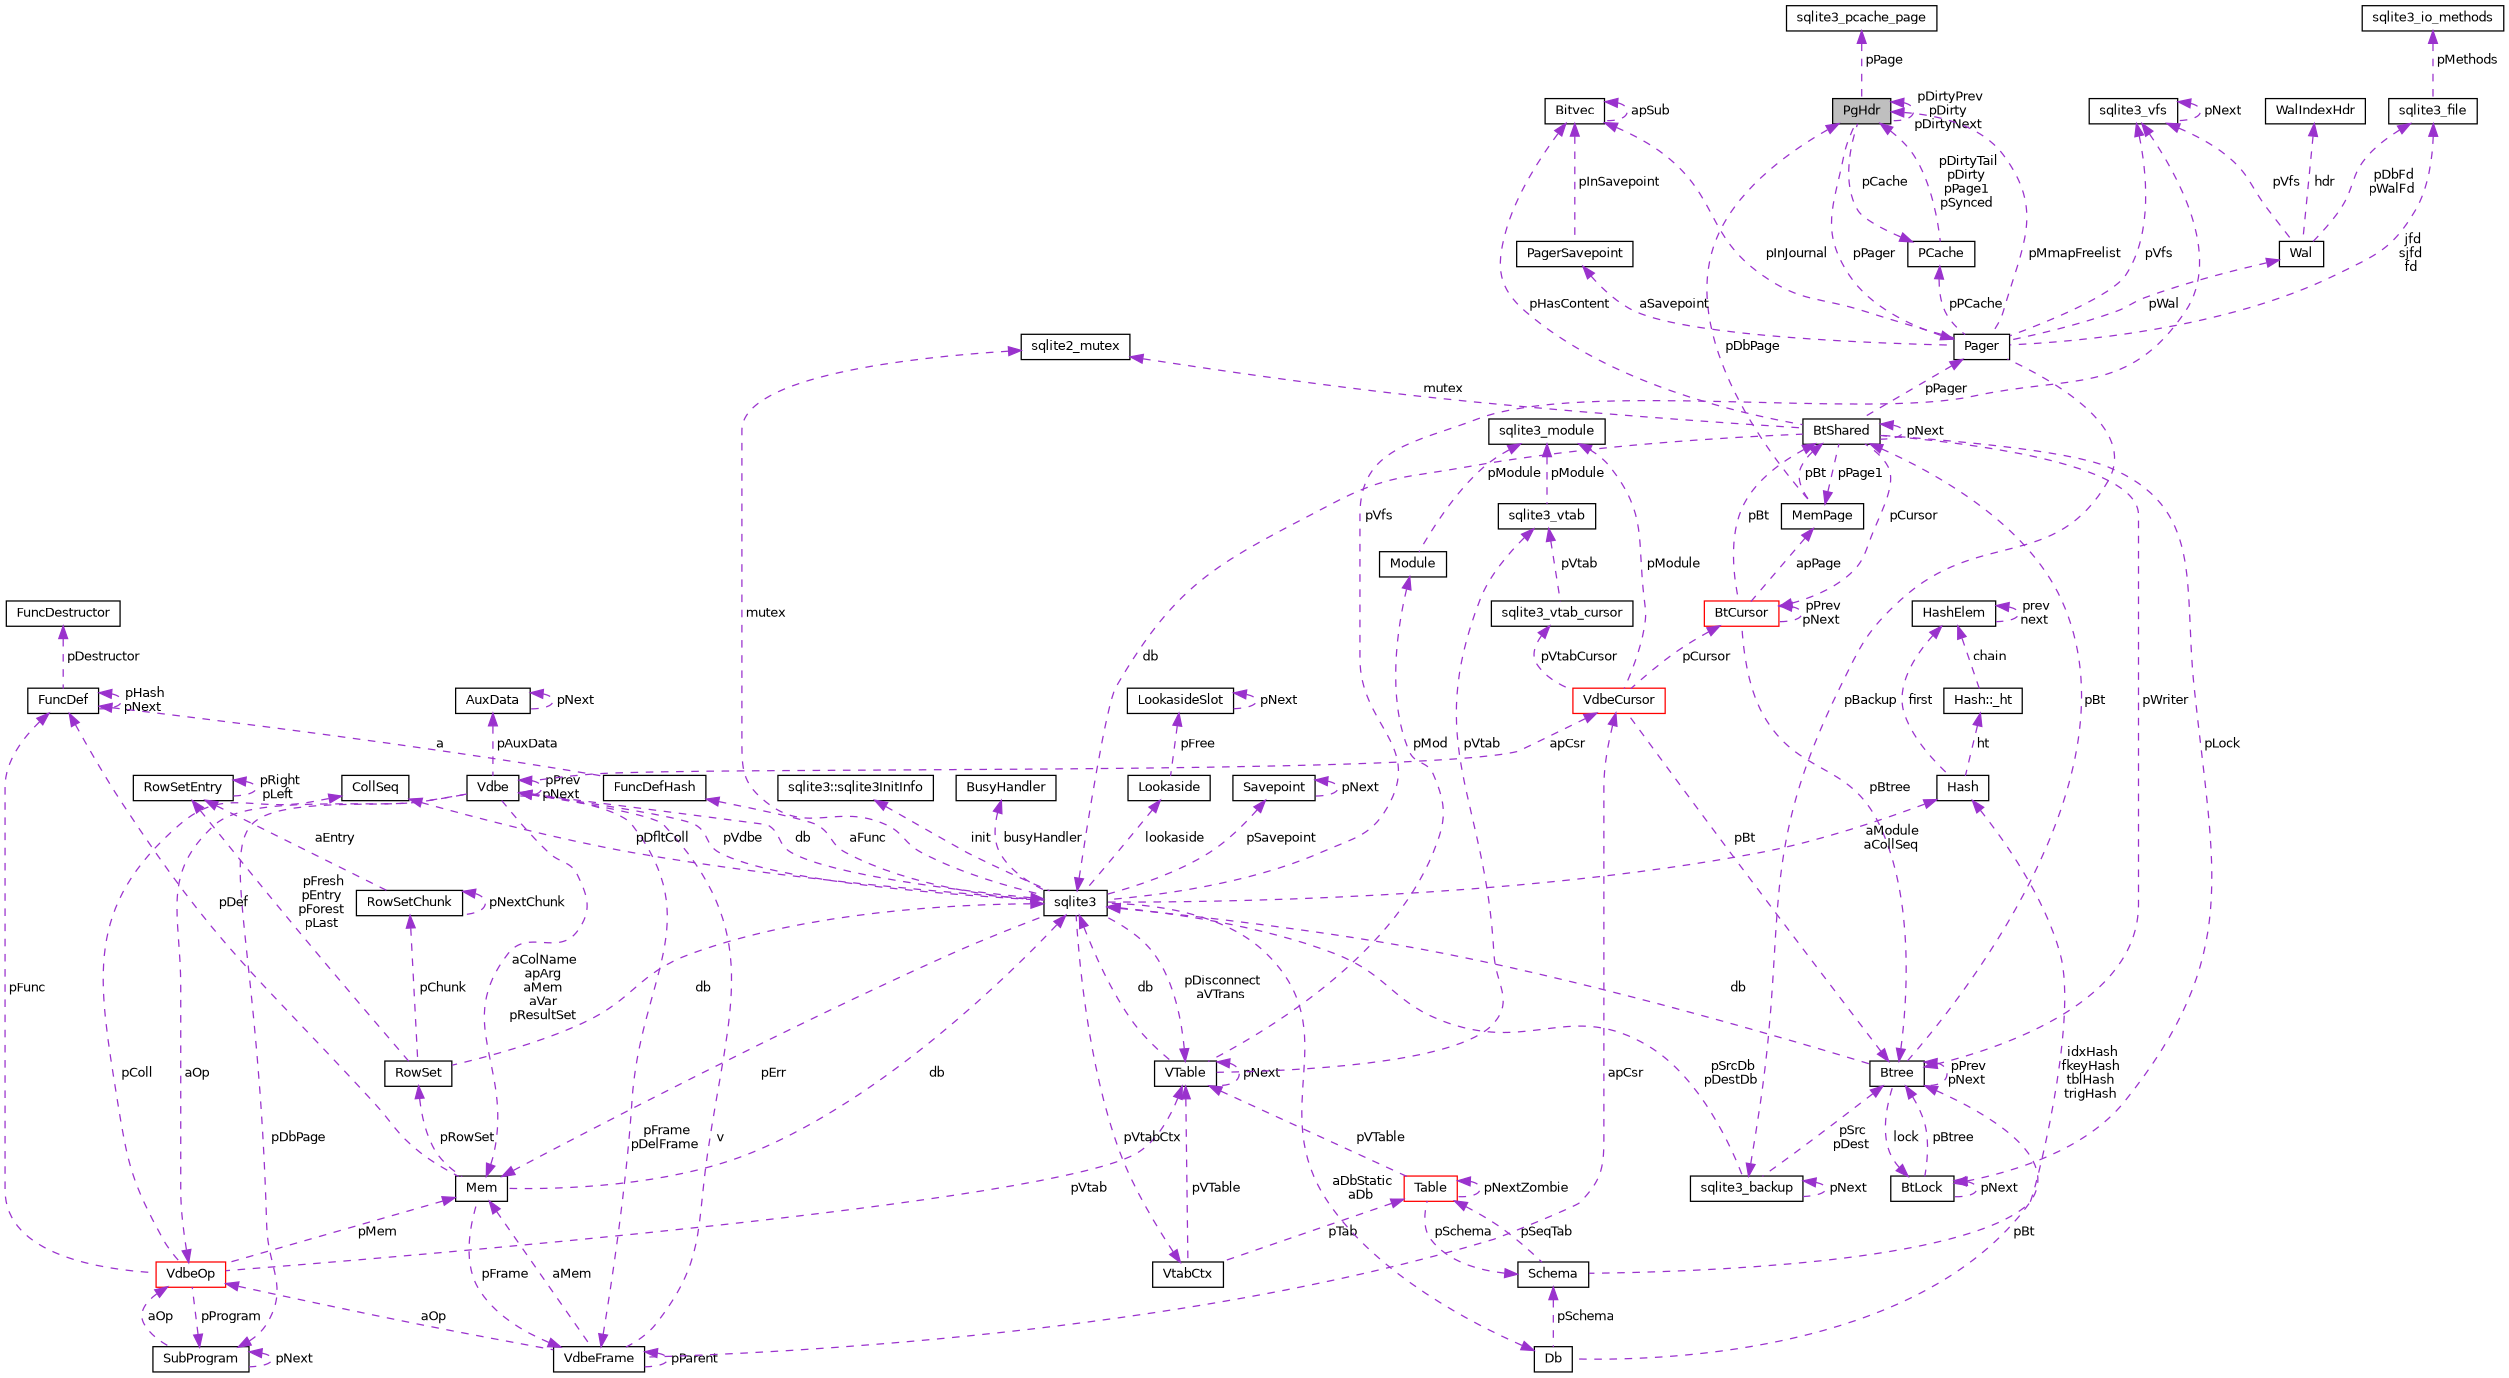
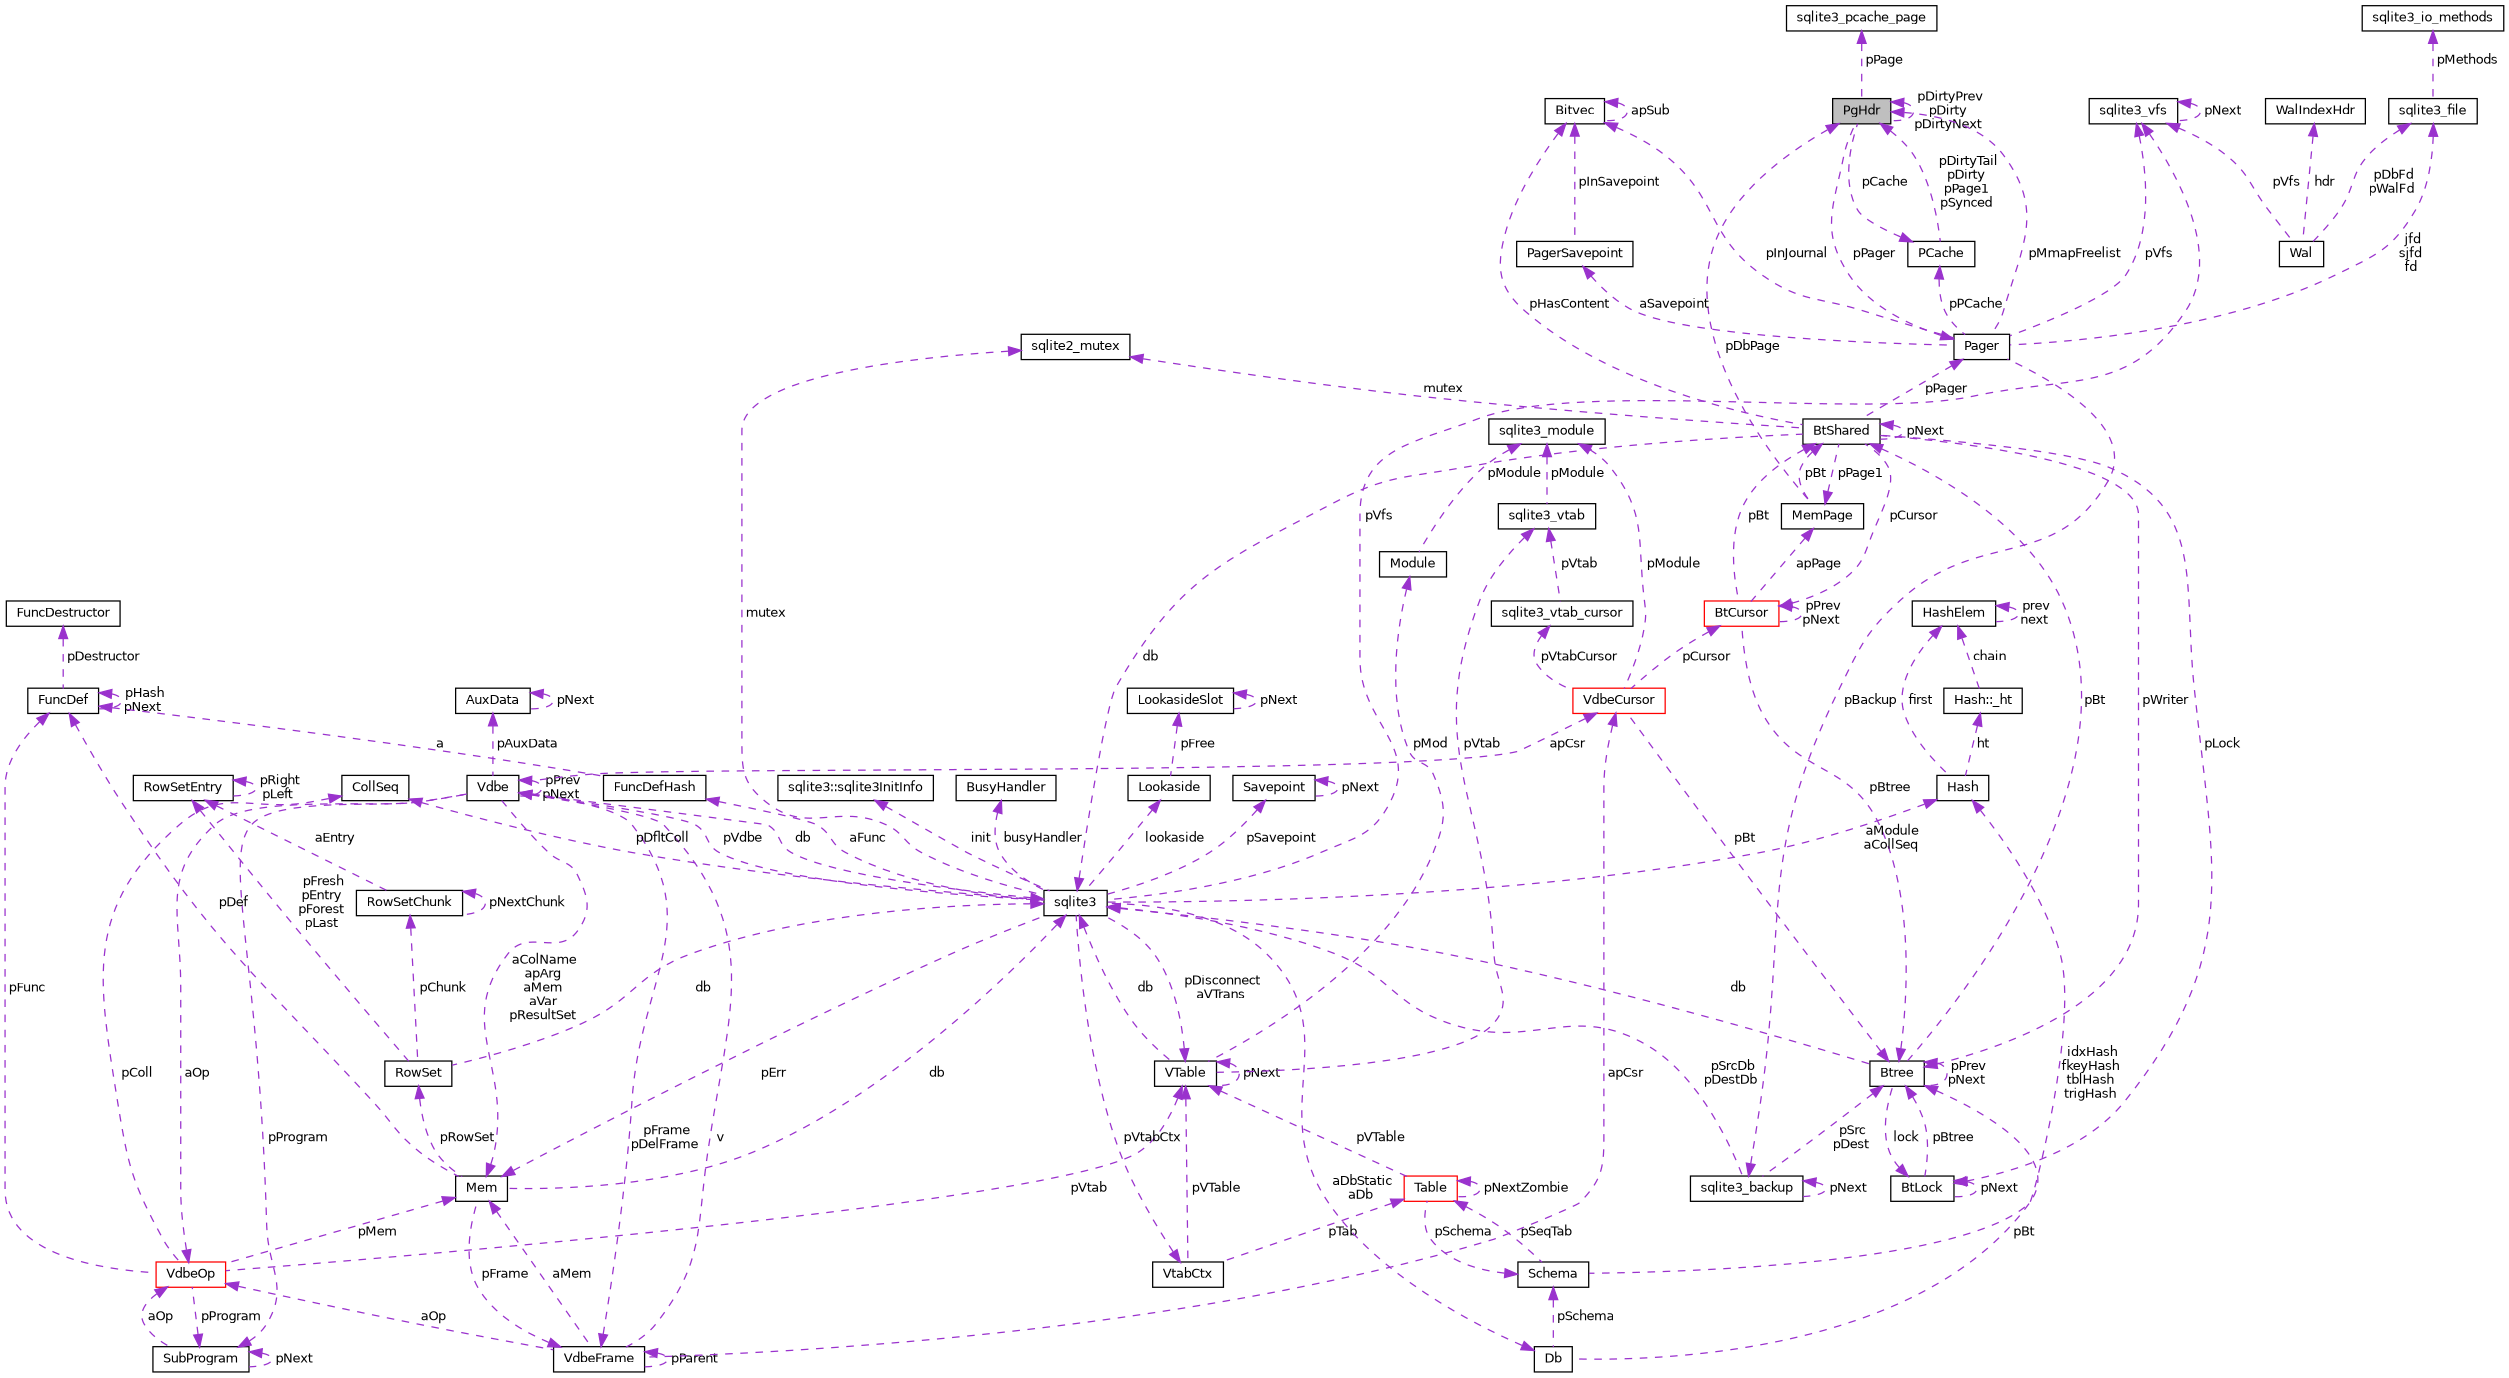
(2138, 301) -> none
(296, 1138) -> (296, 1138)
